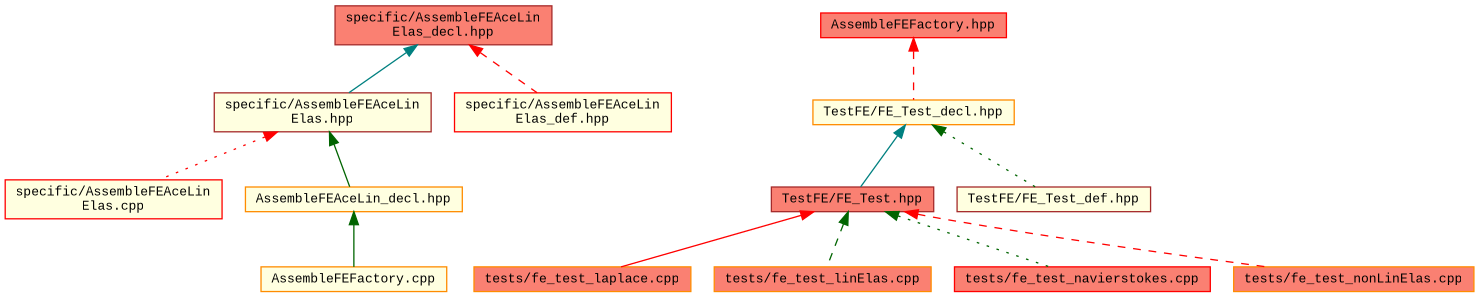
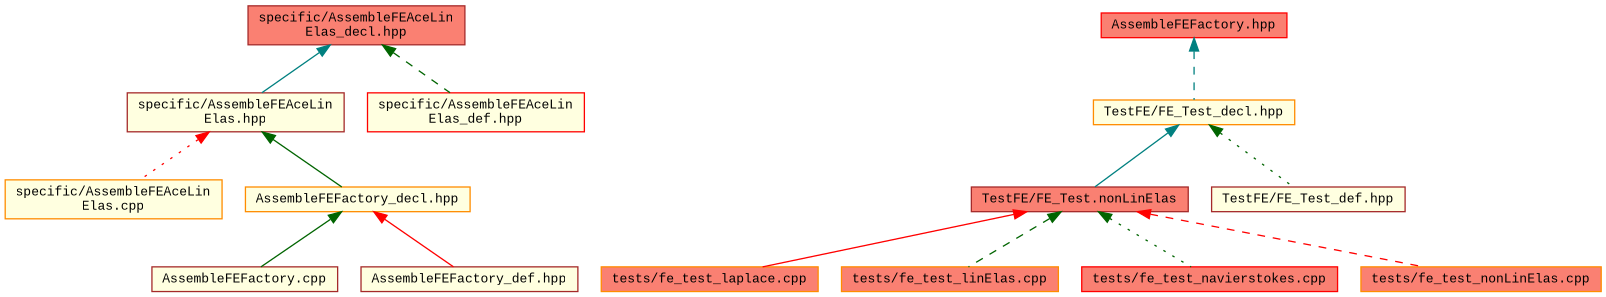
(509, 73) -> (422, 73)
(914, 76) -> (1194, 76)
(114, 199) -> (114, 199)
(354, 199) -> (358, 199)
(853, 199) -> (1080, 199)
(354, 279) -> (245, 279)
none -> (469, 279)
